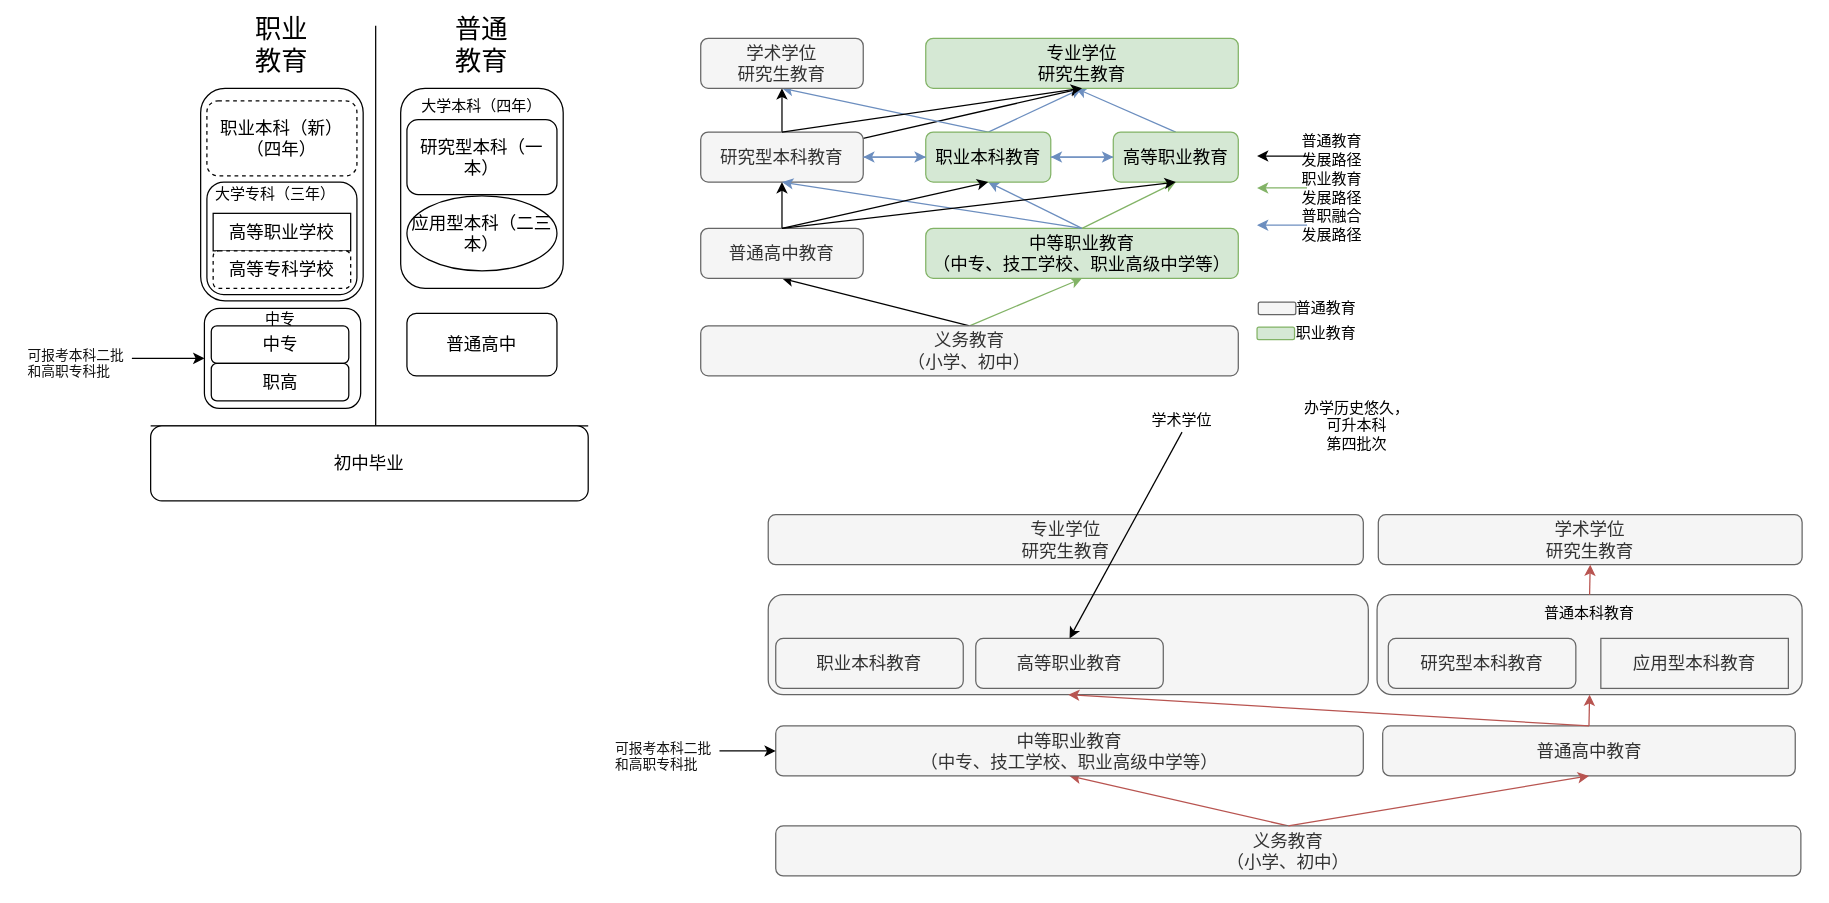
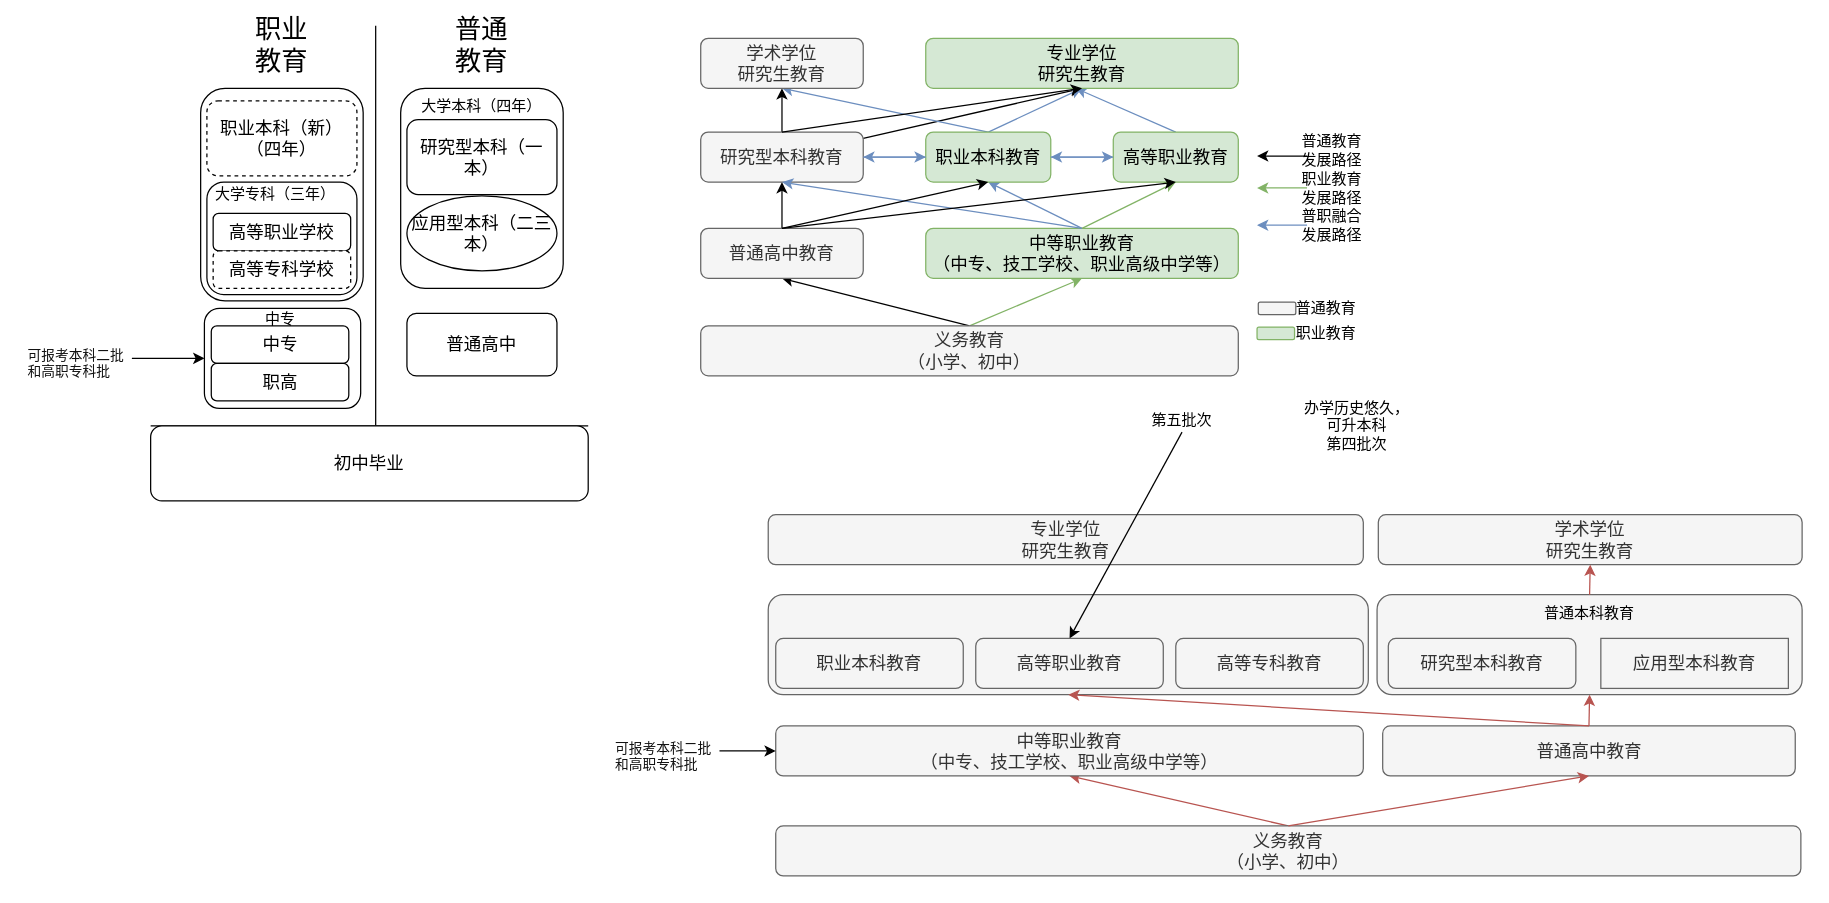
(282, 232) -> (282, 232)
(1182, 421) -> (1182, 421)
none -> (1269, 663)
